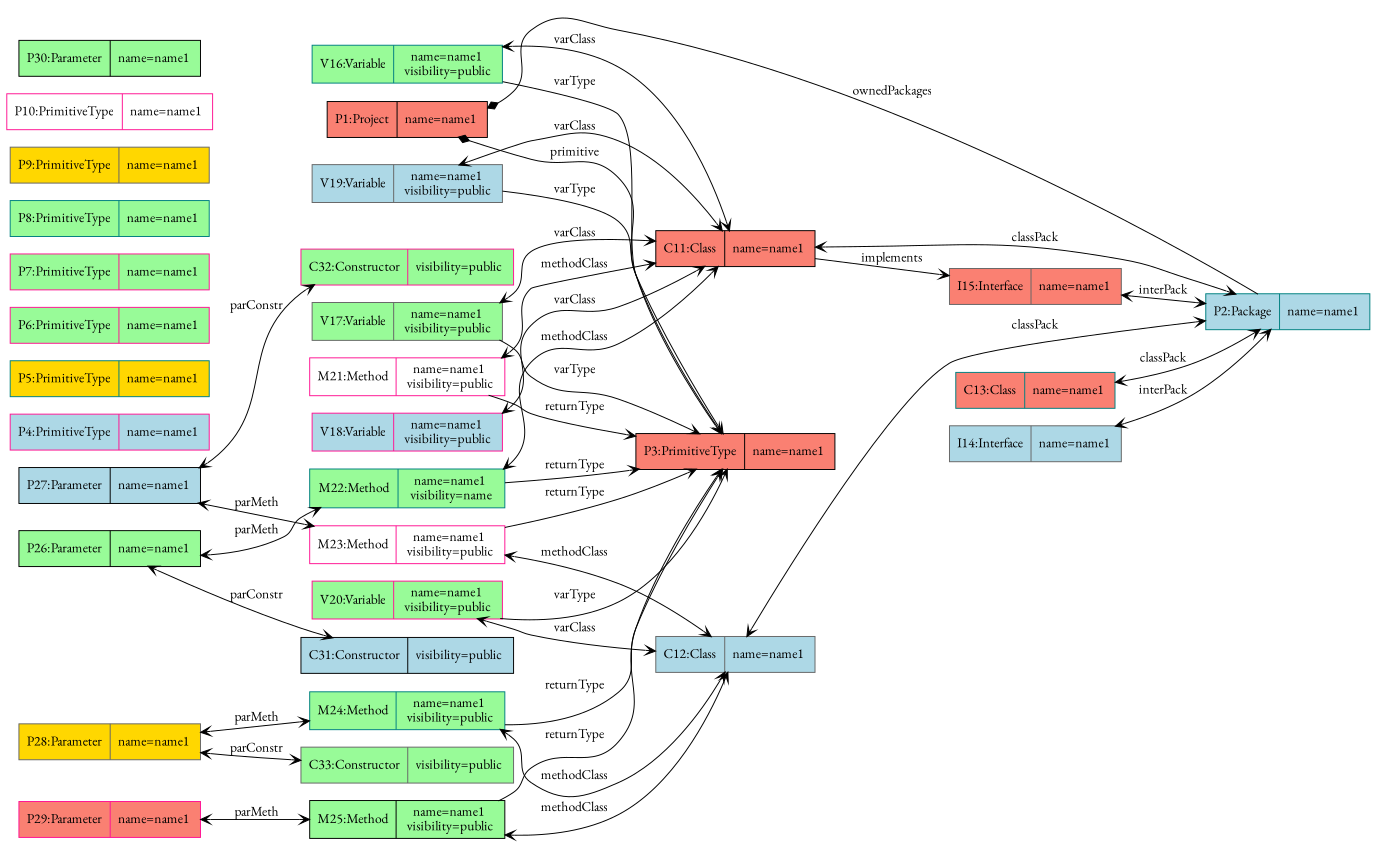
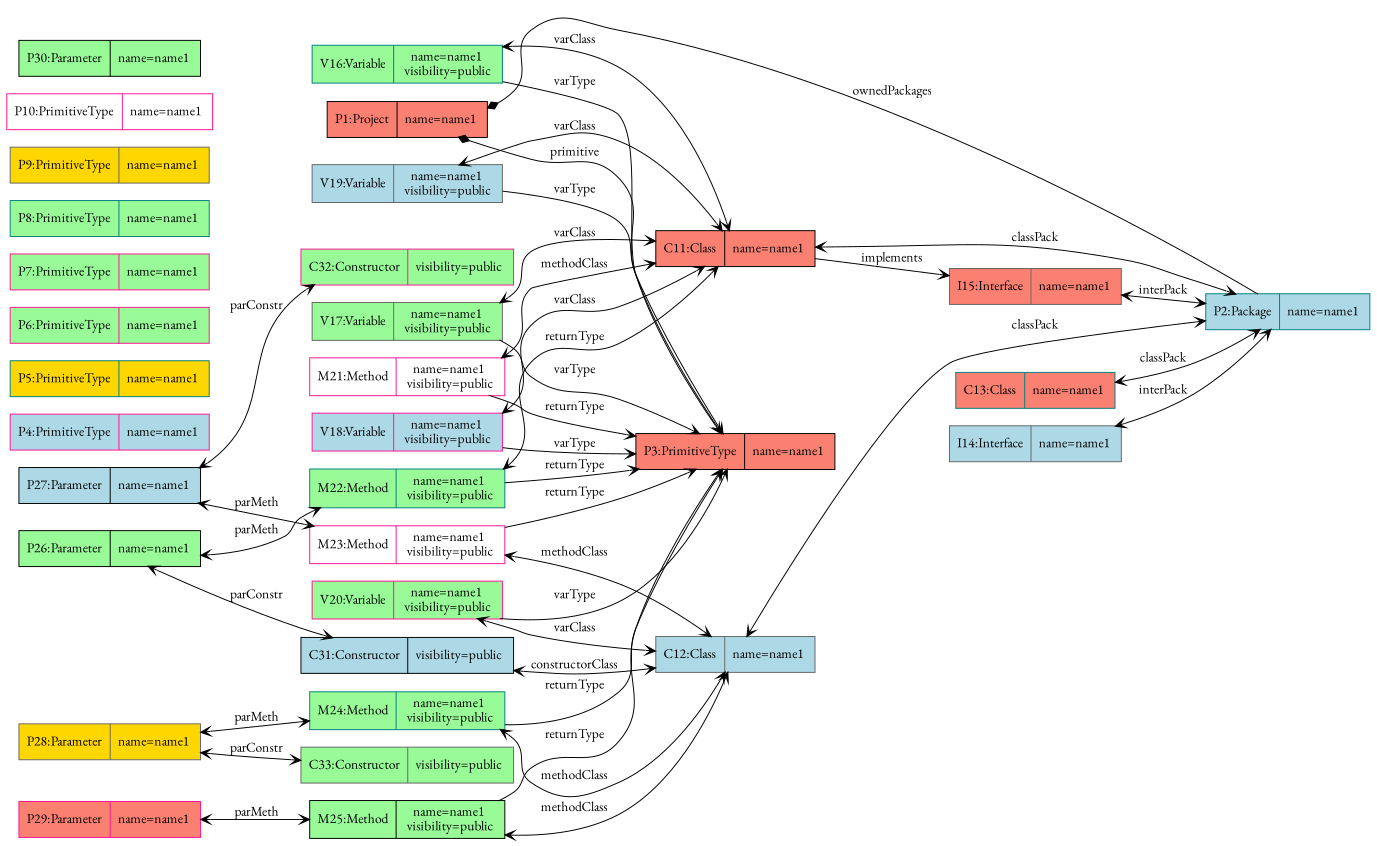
(575, 336) -> (575, 336)
none -> (564, 453)
(451, 495) -> (450, 495)
none -> (585, 674)
